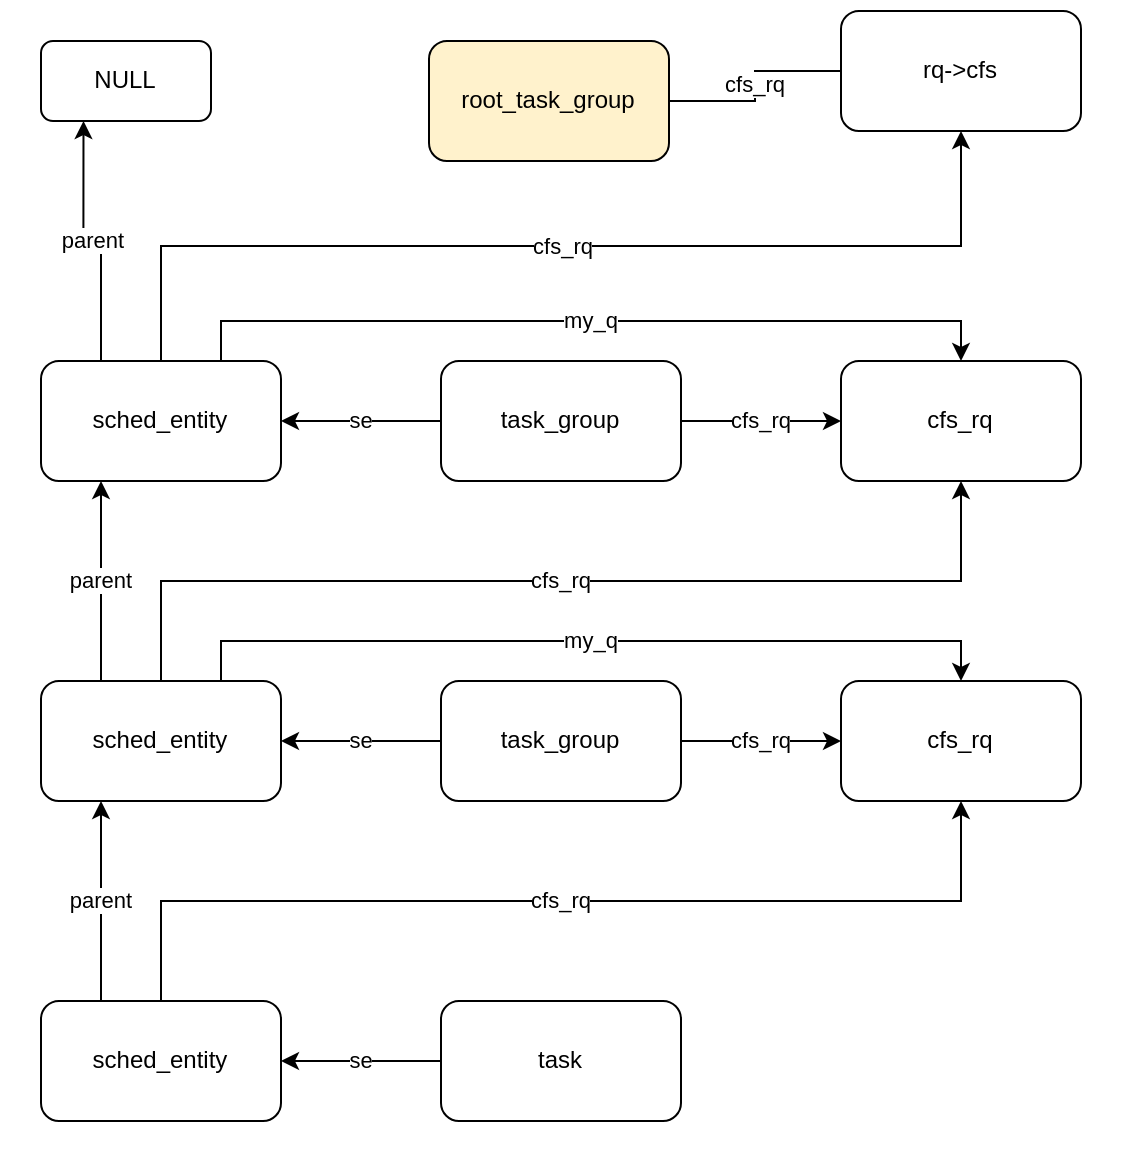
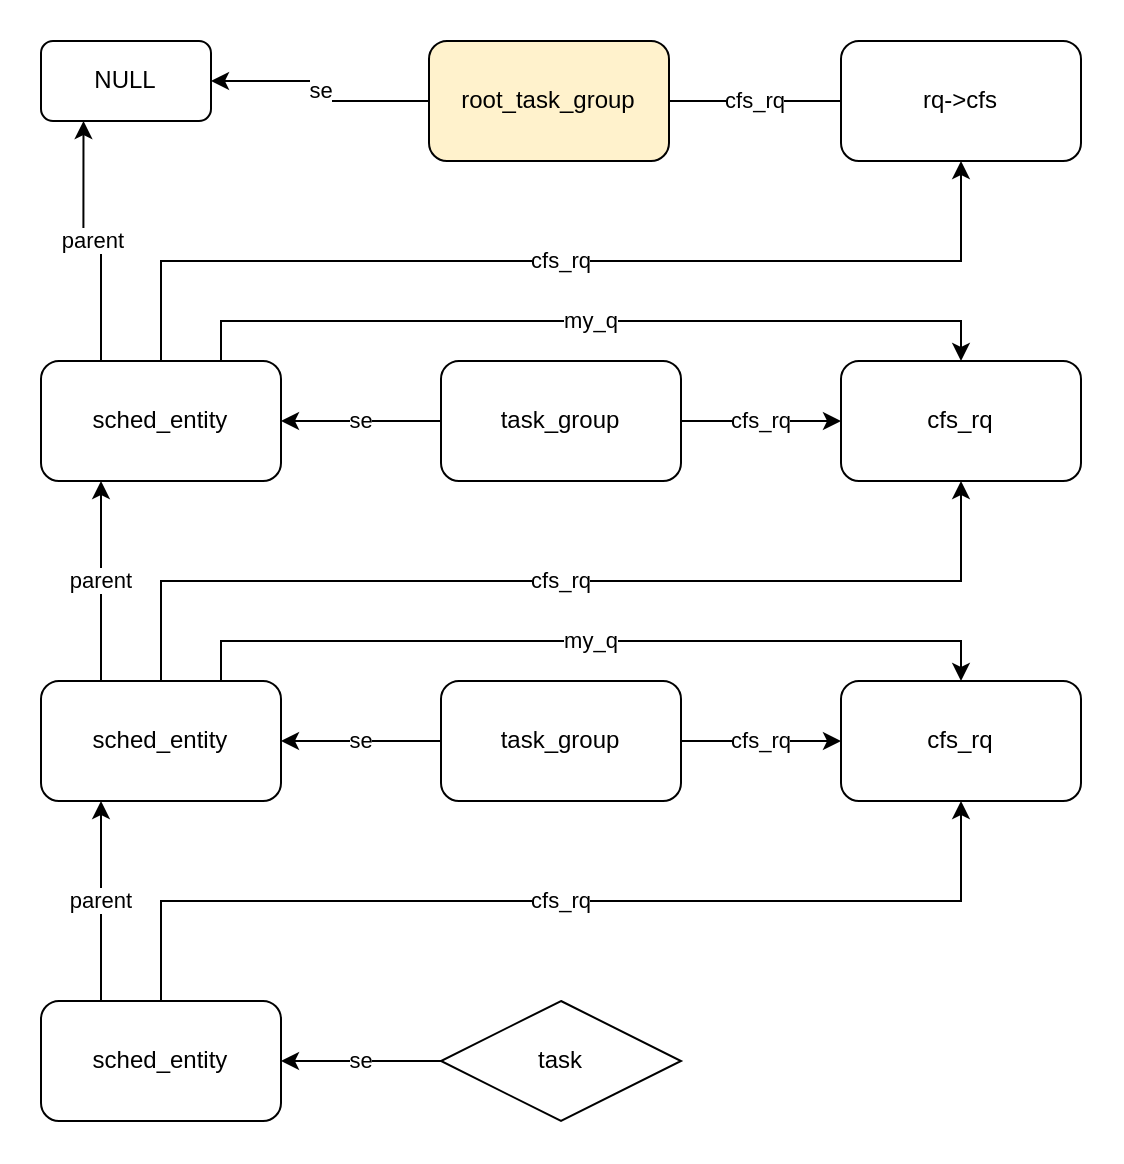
(961, 71) -> (961, 101)
none -> (380, 101)
(561, 1061) -> (561, 1061)
